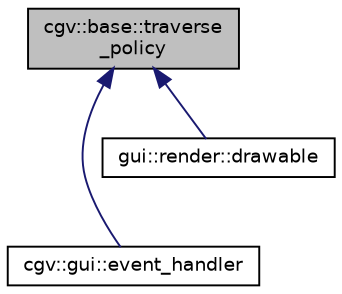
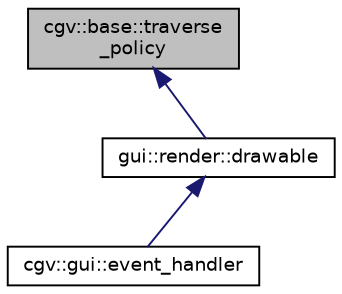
(84, 169) -> (170, 220)
